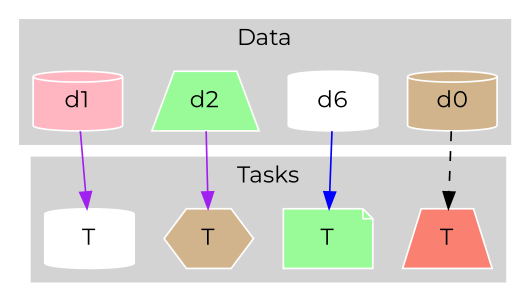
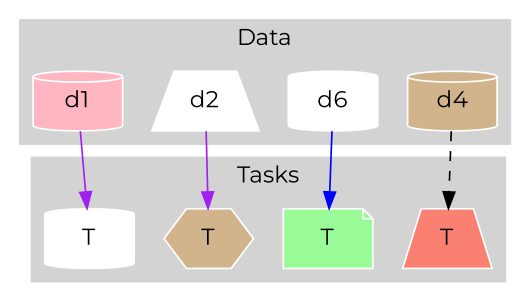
(205, 101) -> (205, 101)
(452, 101) -> (452, 101)
